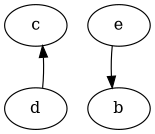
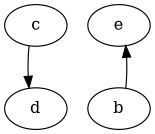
(111, 61) -> (127, 73)
(44, 73) -> (28, 61)
